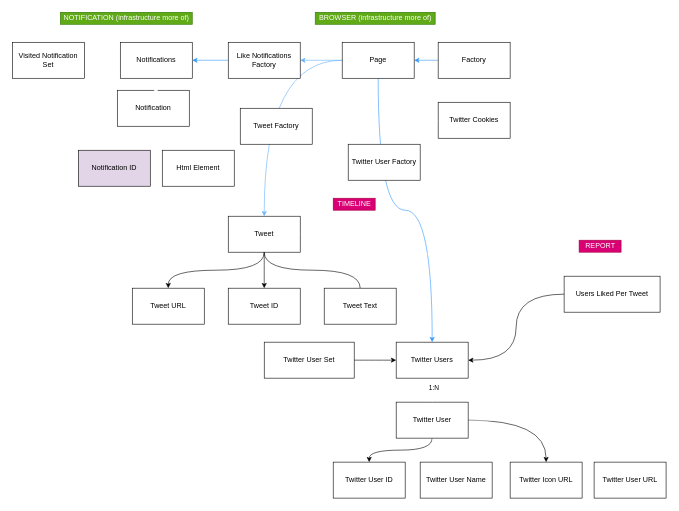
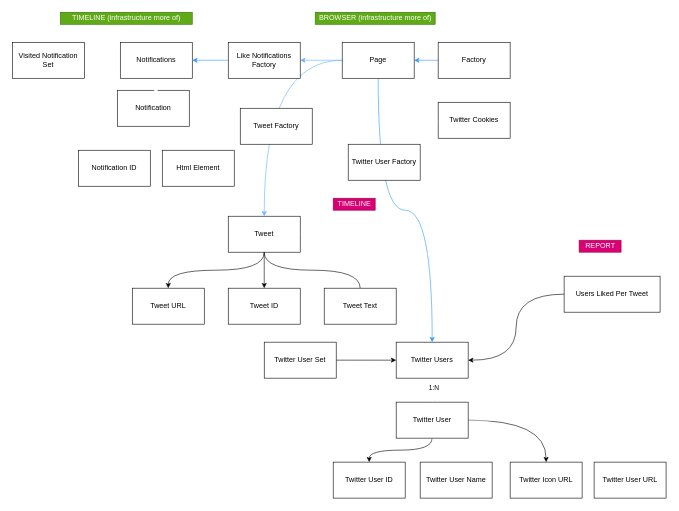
(127, 18) -> (127, 18)
(114, 168) -> (114, 168)
(309, 360) -> (300, 360)
